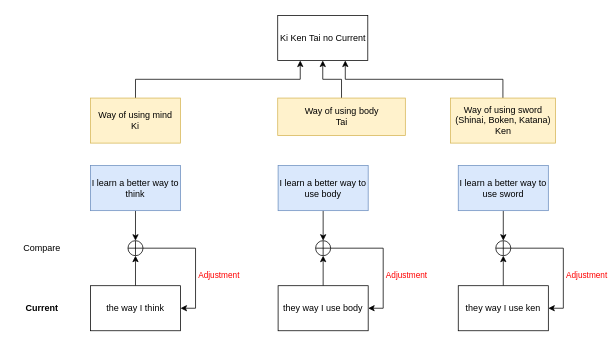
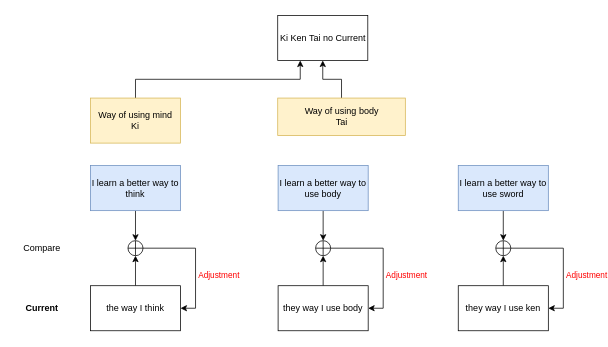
(418, 79) -> none
(503, 120) -> none
